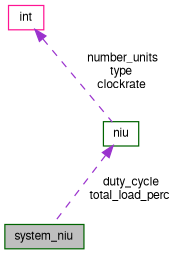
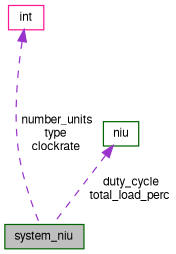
(78, 81) -> (17, 135)
